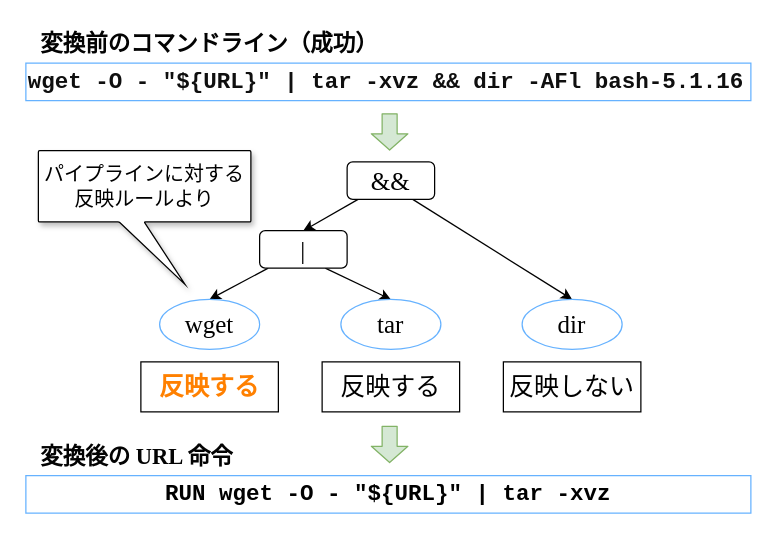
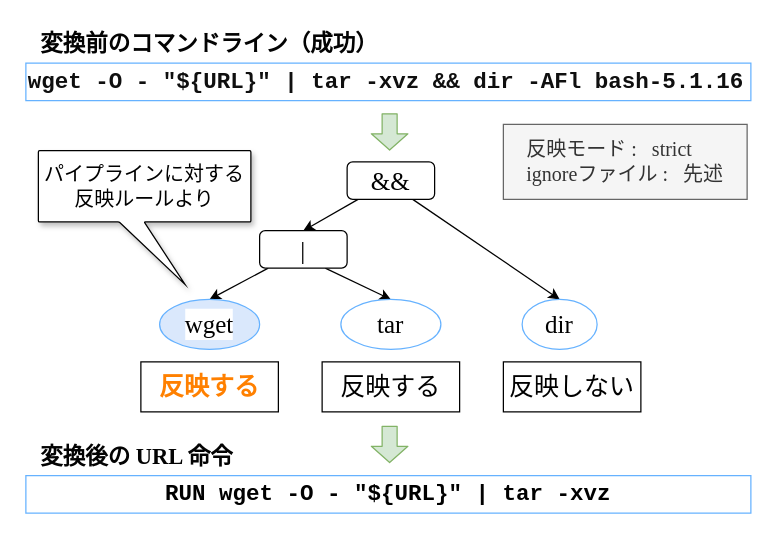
none -> (625, 162)
(209, 324) -> (209, 324)
(572, 324) -> (559, 324)
